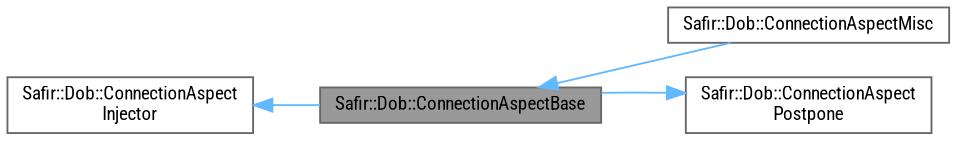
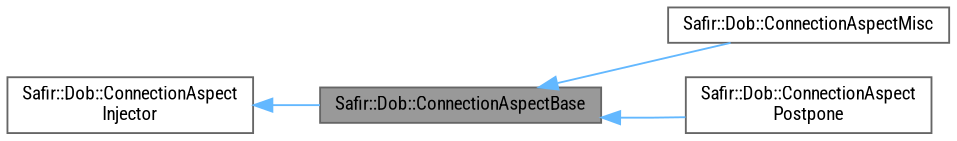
(634, 93) -> (653, 118)
